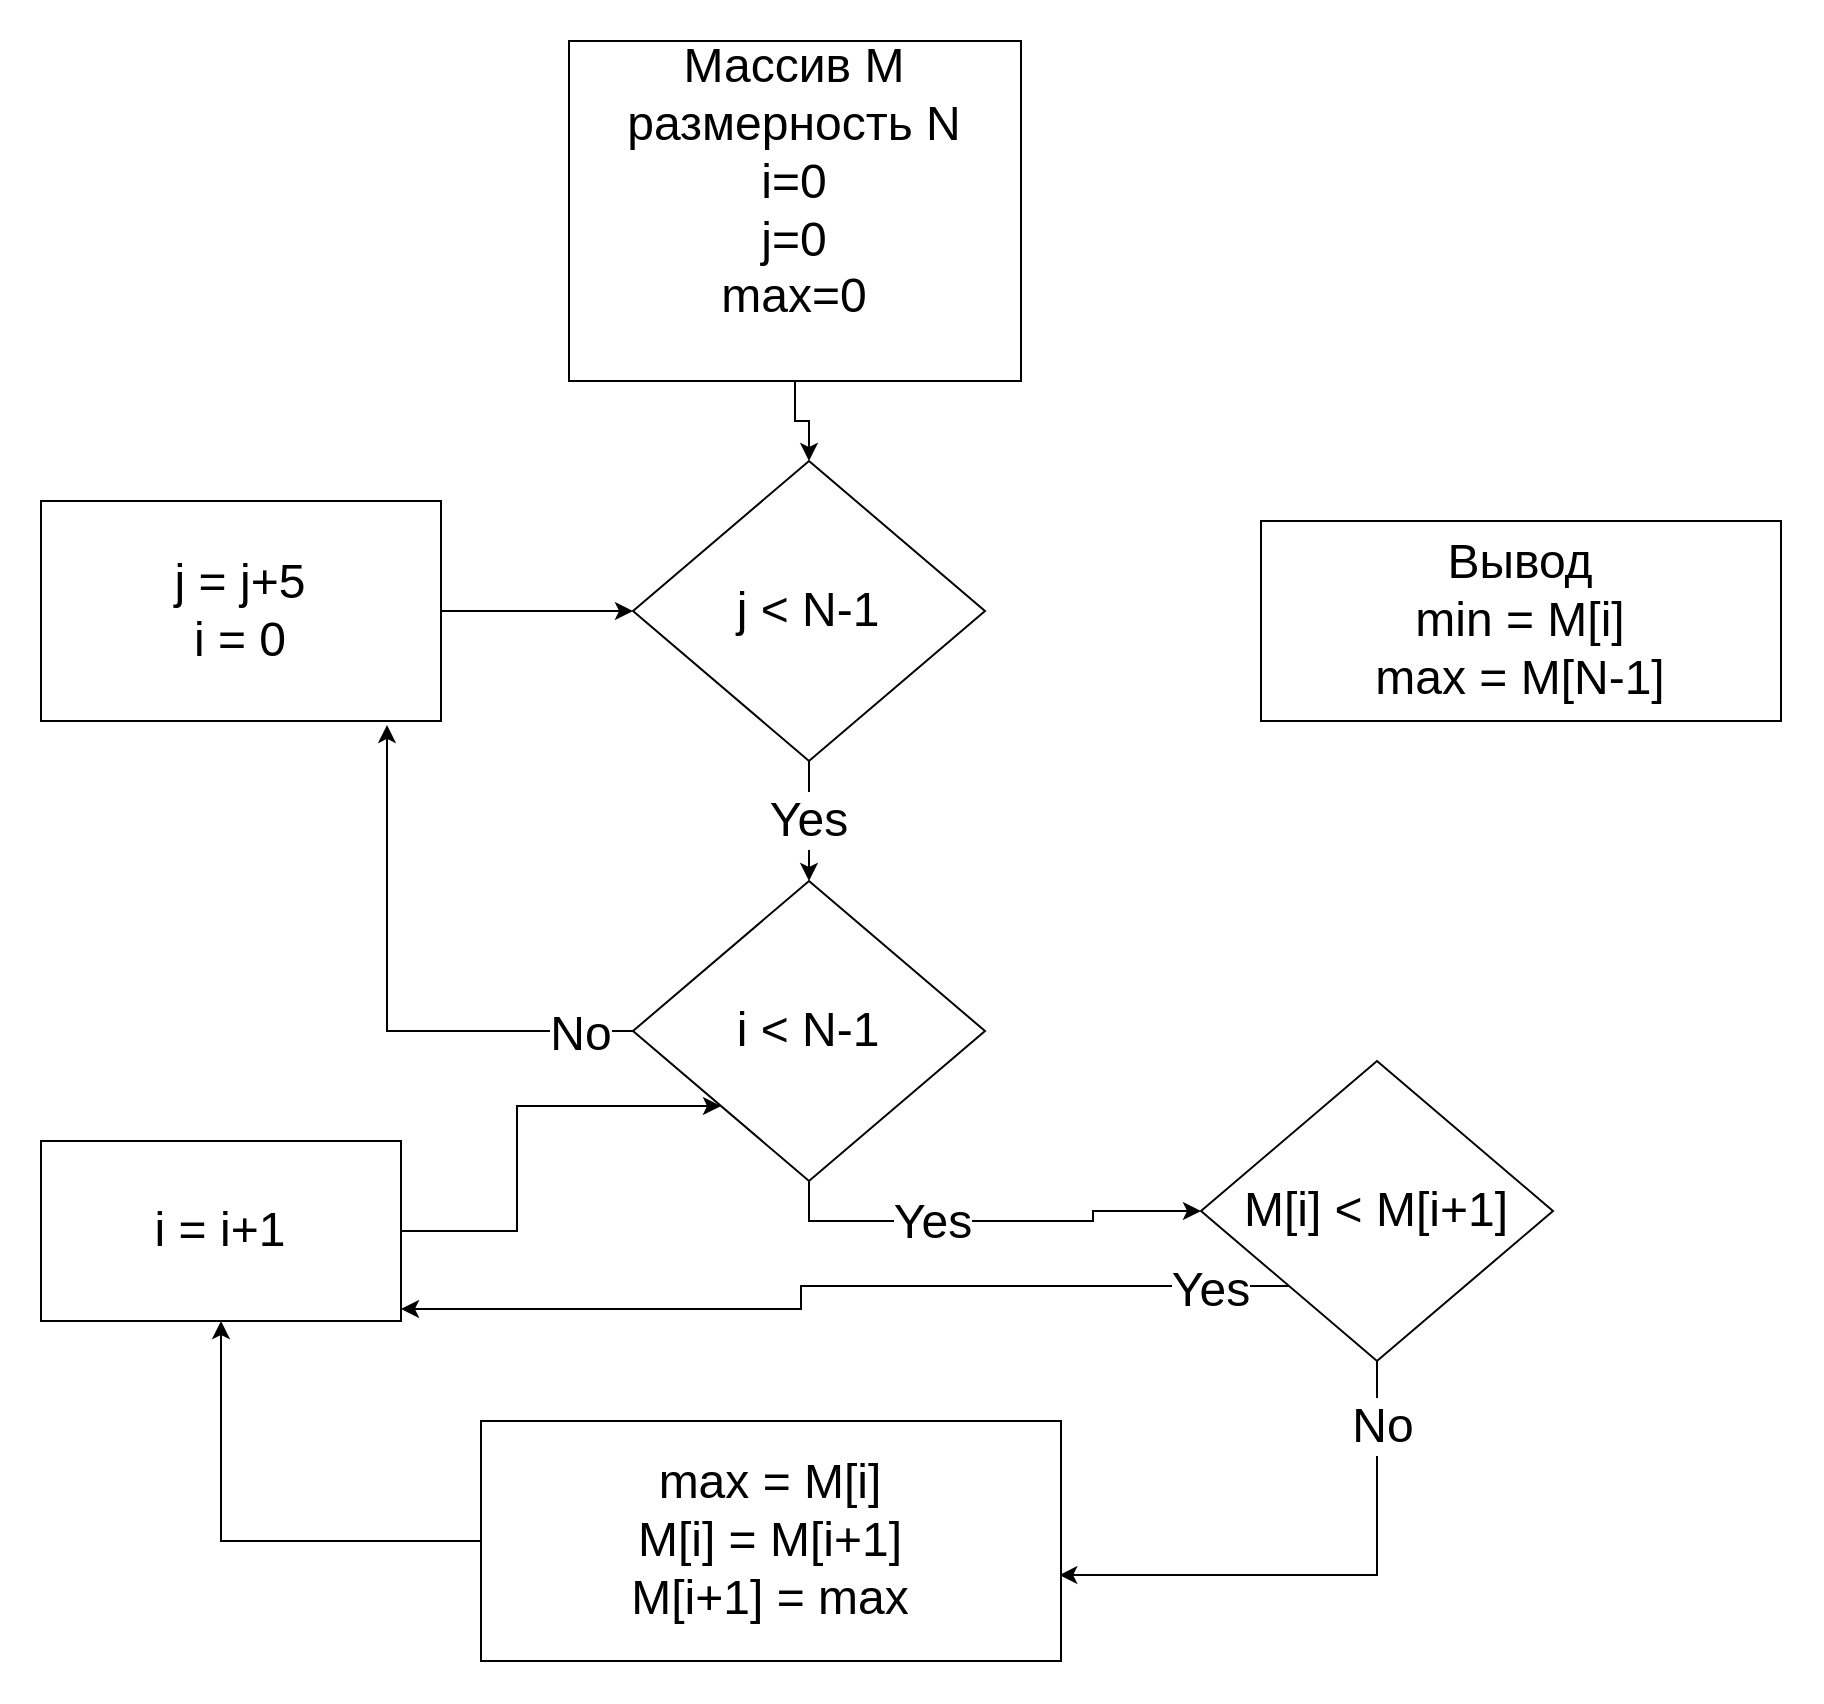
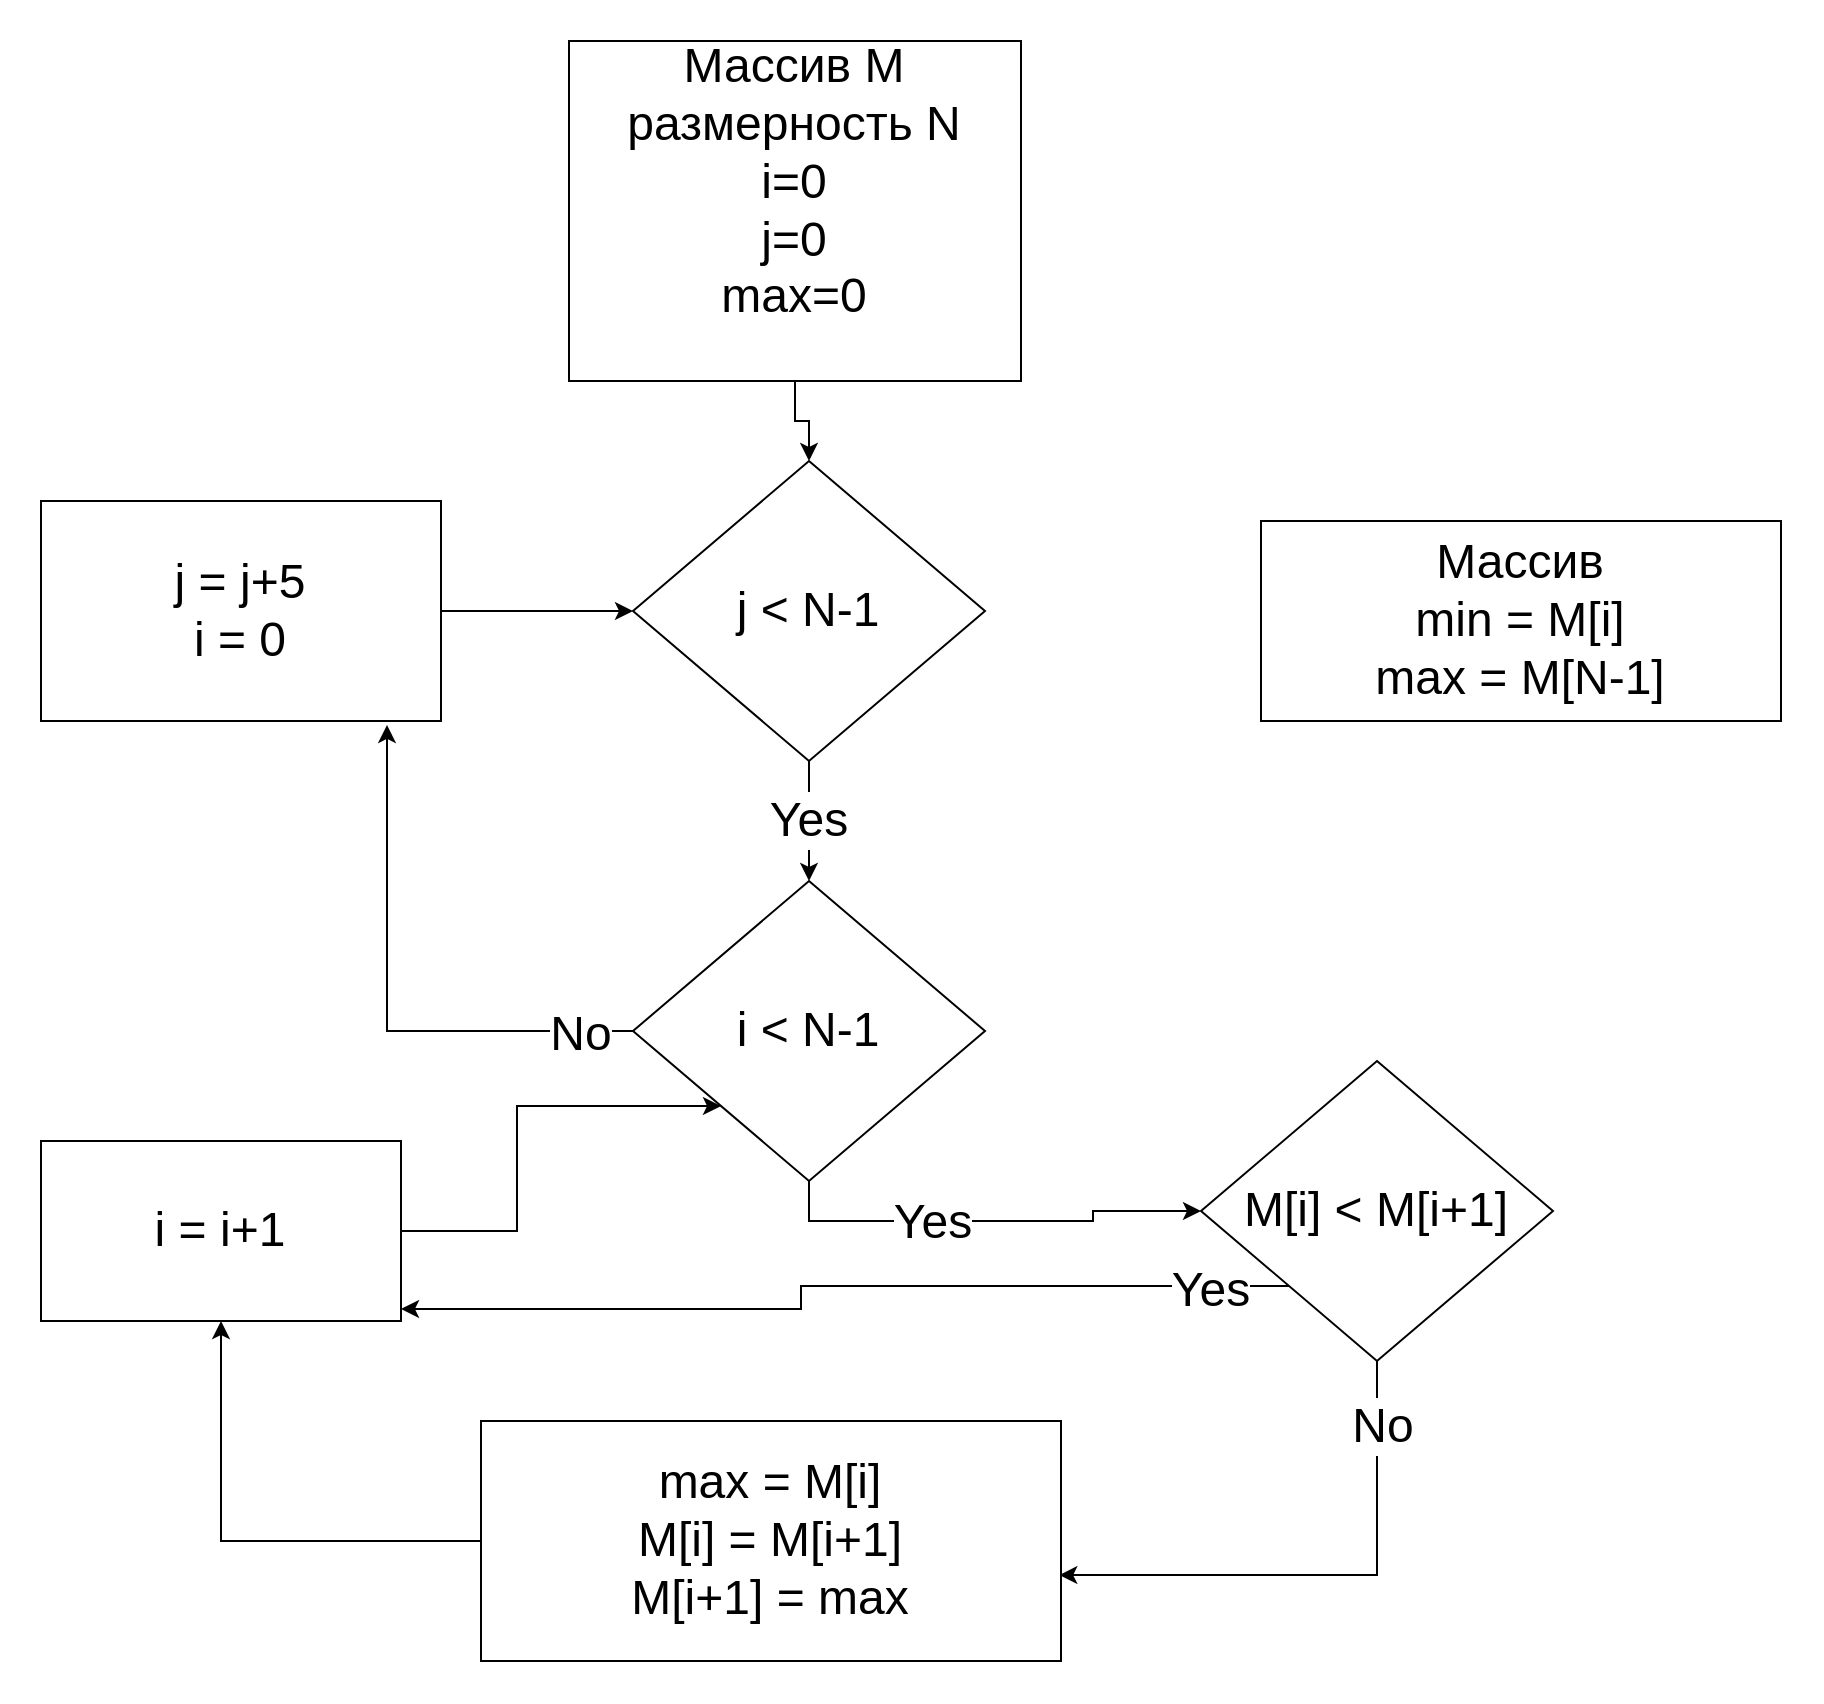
(1521, 621) -> (1521, 621)
